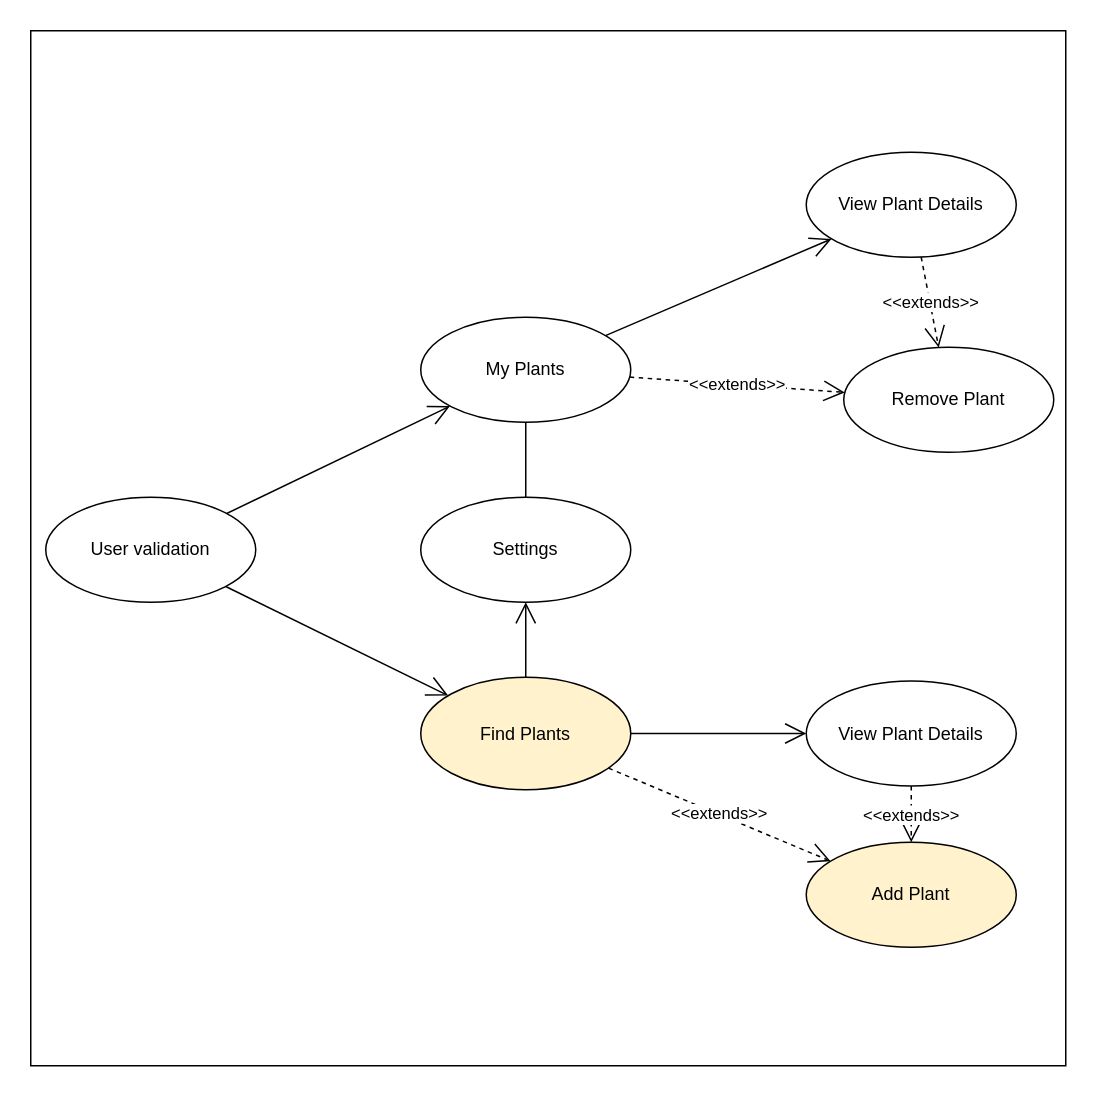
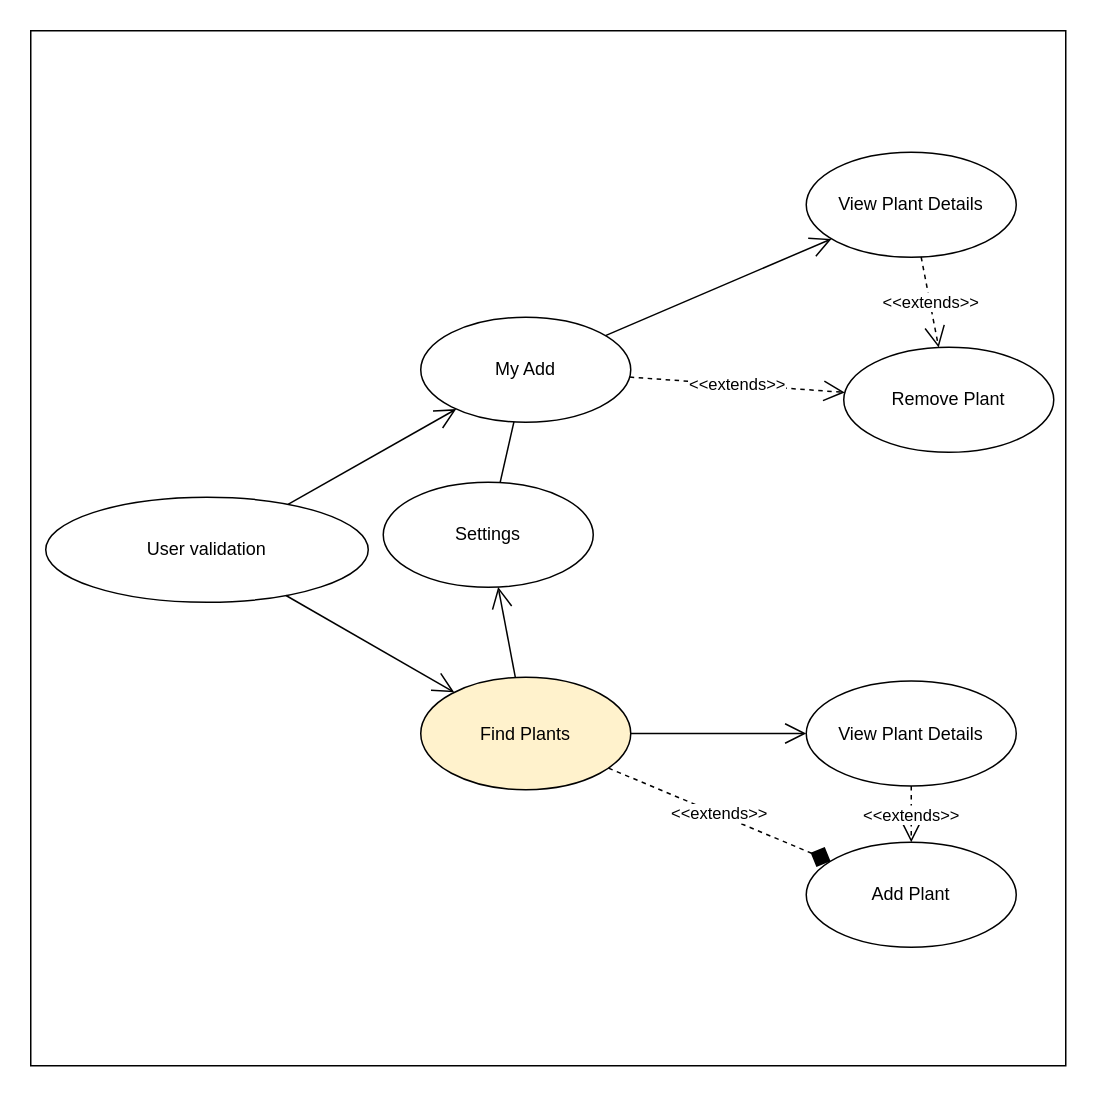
(526, 370) -> (526, 370)
(151, 550) -> (207, 550)
(526, 550) -> (488, 535)
(818, 856) -> (810, 852)
(911, 895) -> (911, 895)
